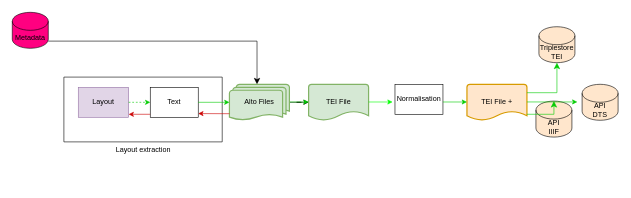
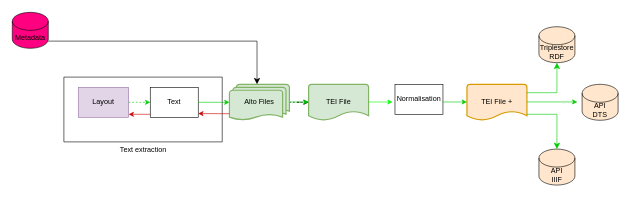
(557, 53) -> (557, 53)
(305, 102) -> (305, 102)
(554, 119) -> (557, 167)
(143, 150) -> (143, 150)
